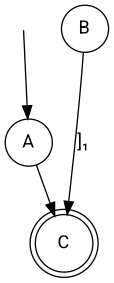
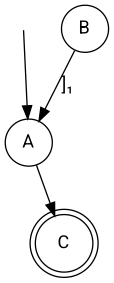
(77, 127) -> (60, 80)
